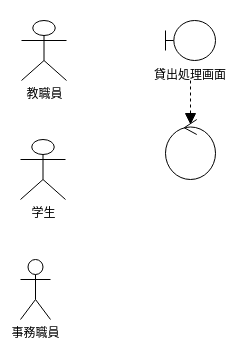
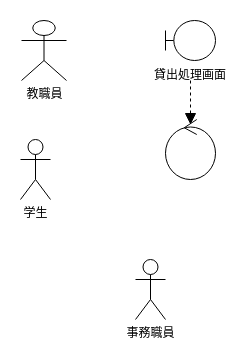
(43, 170) -> (36, 170)
(36, 290) -> (151, 290)
